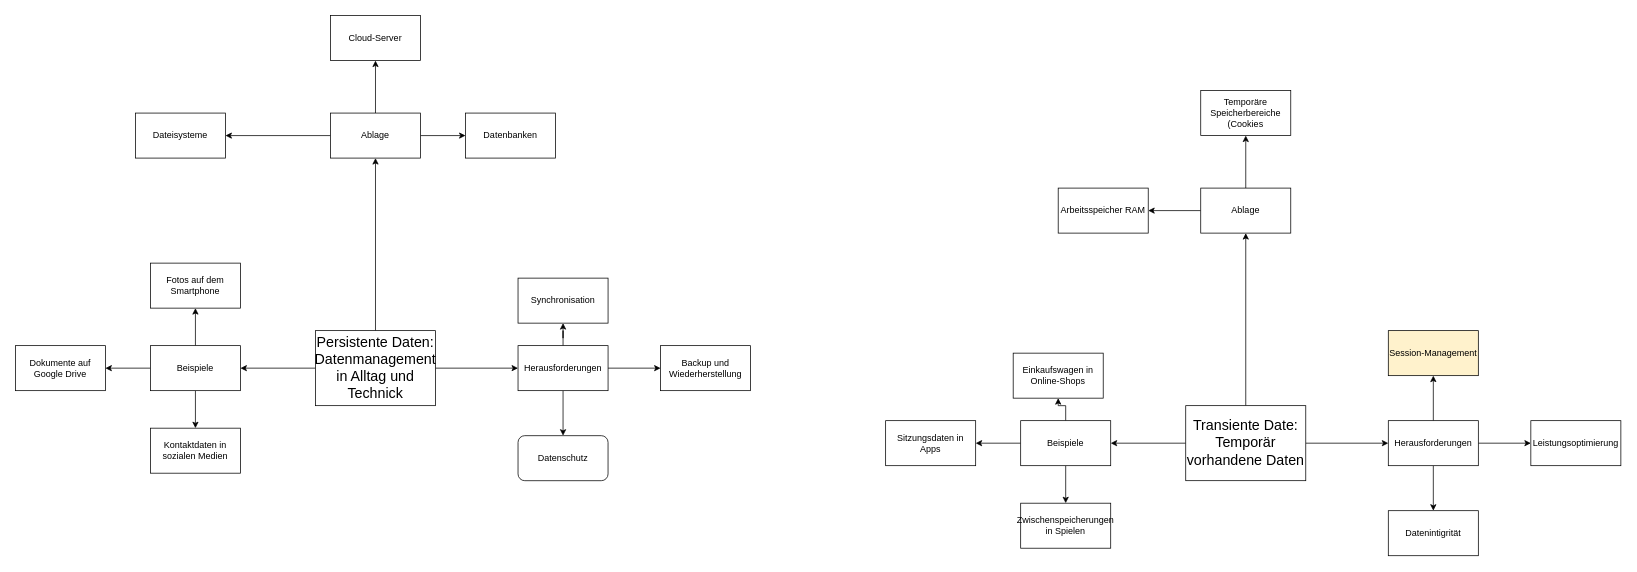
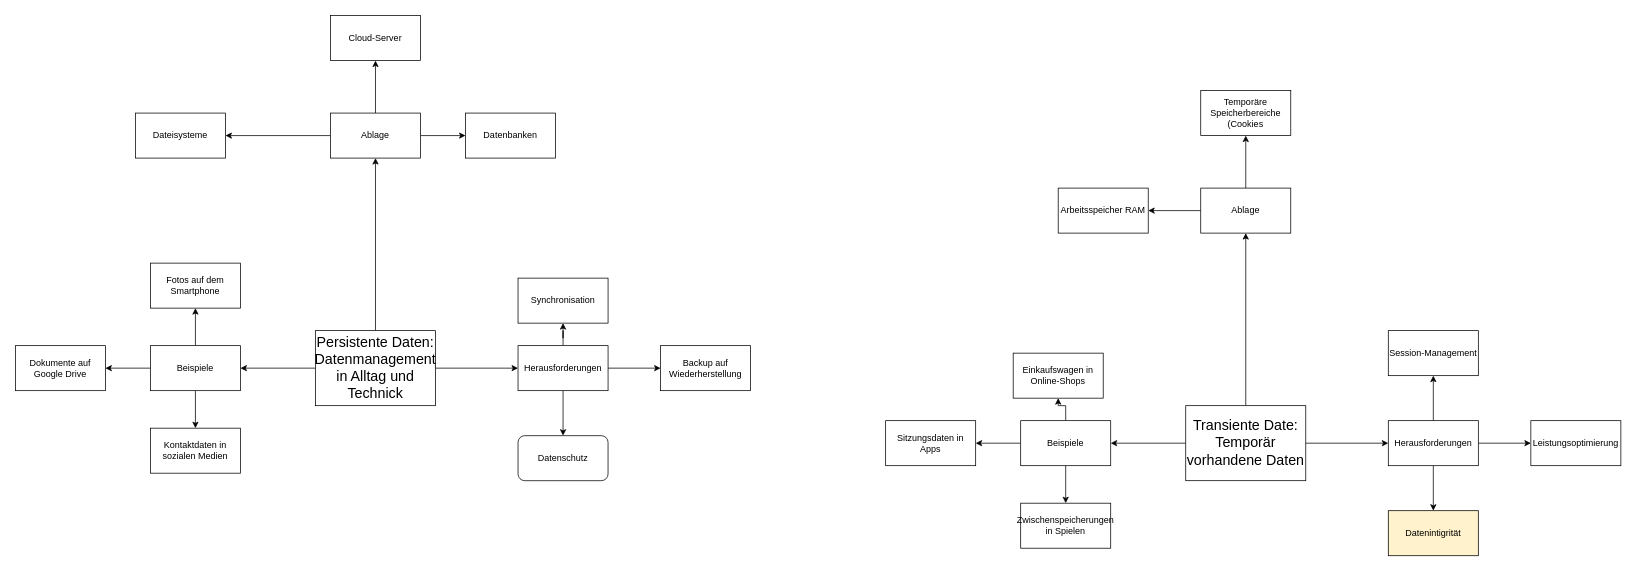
(1433, 353) -> (1433, 353)
(705, 368) -> (705, 368)
(1433, 533) -> (1433, 533)
